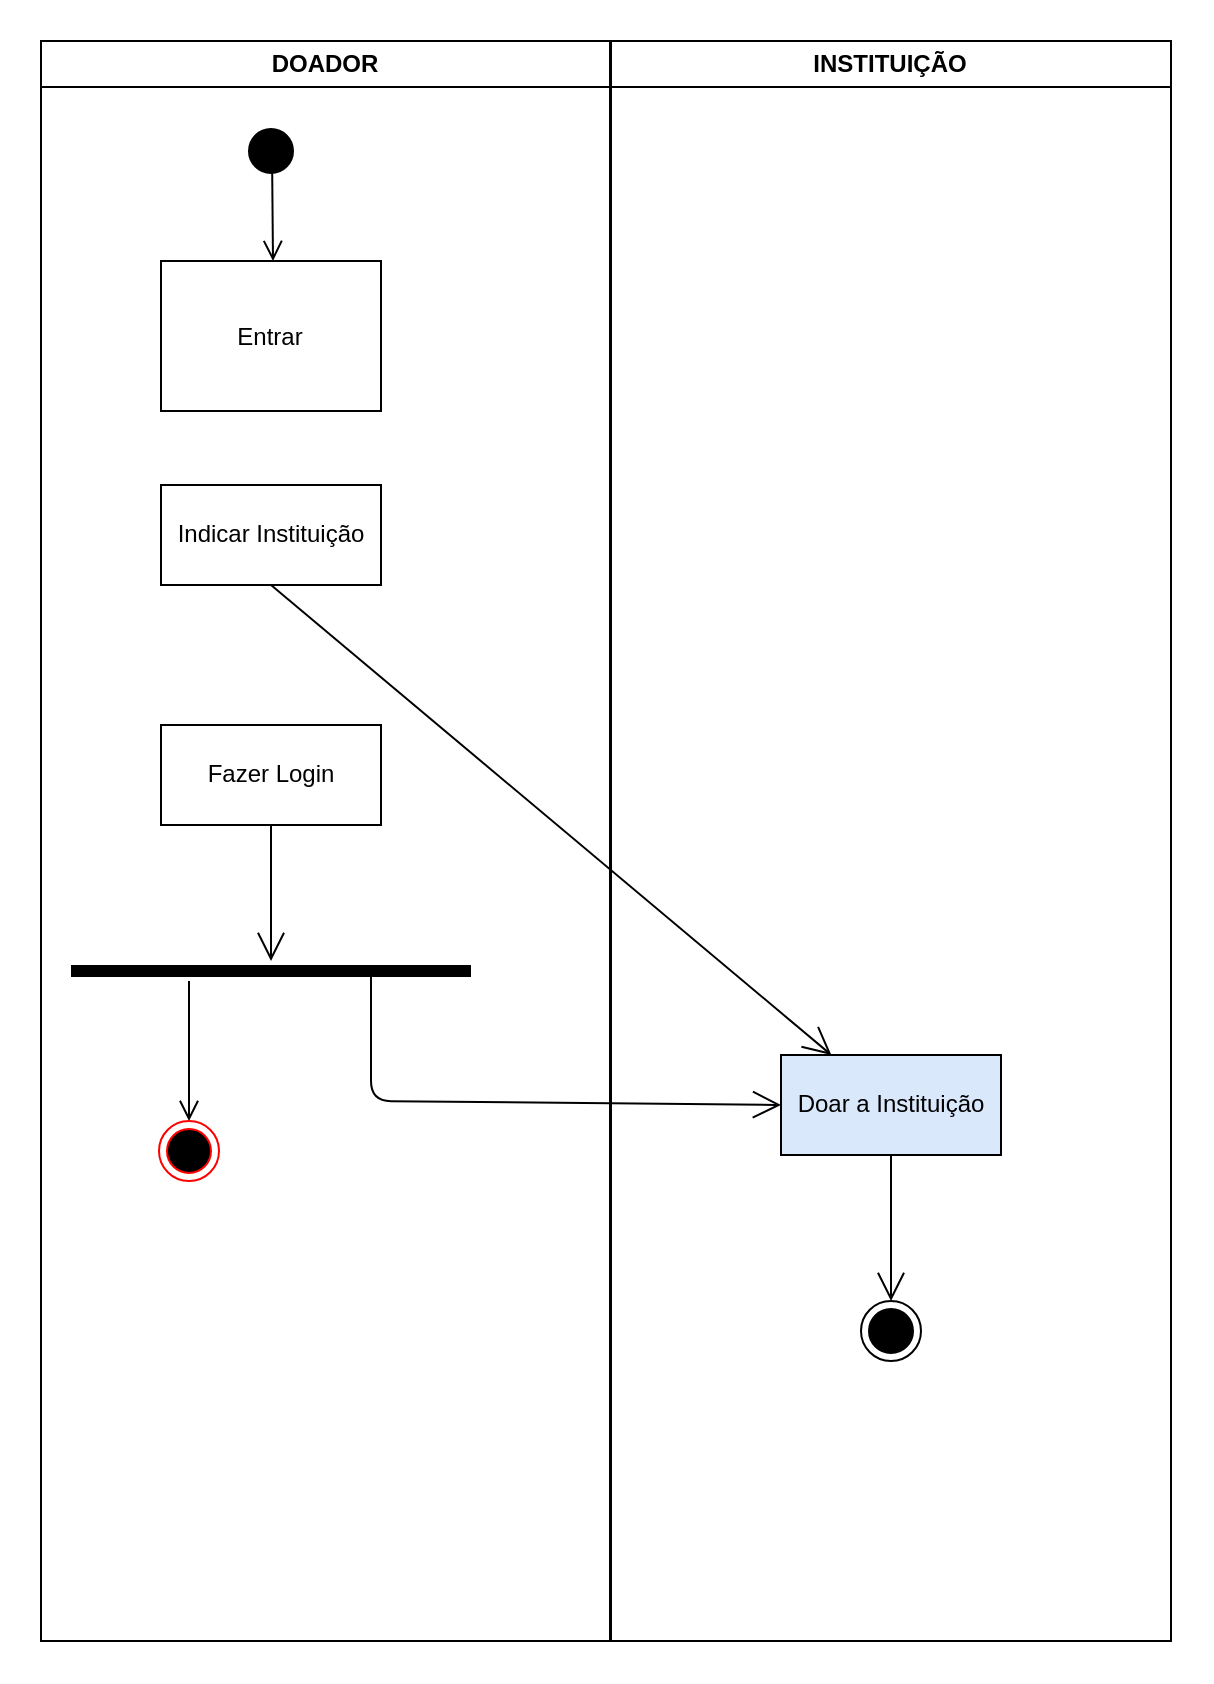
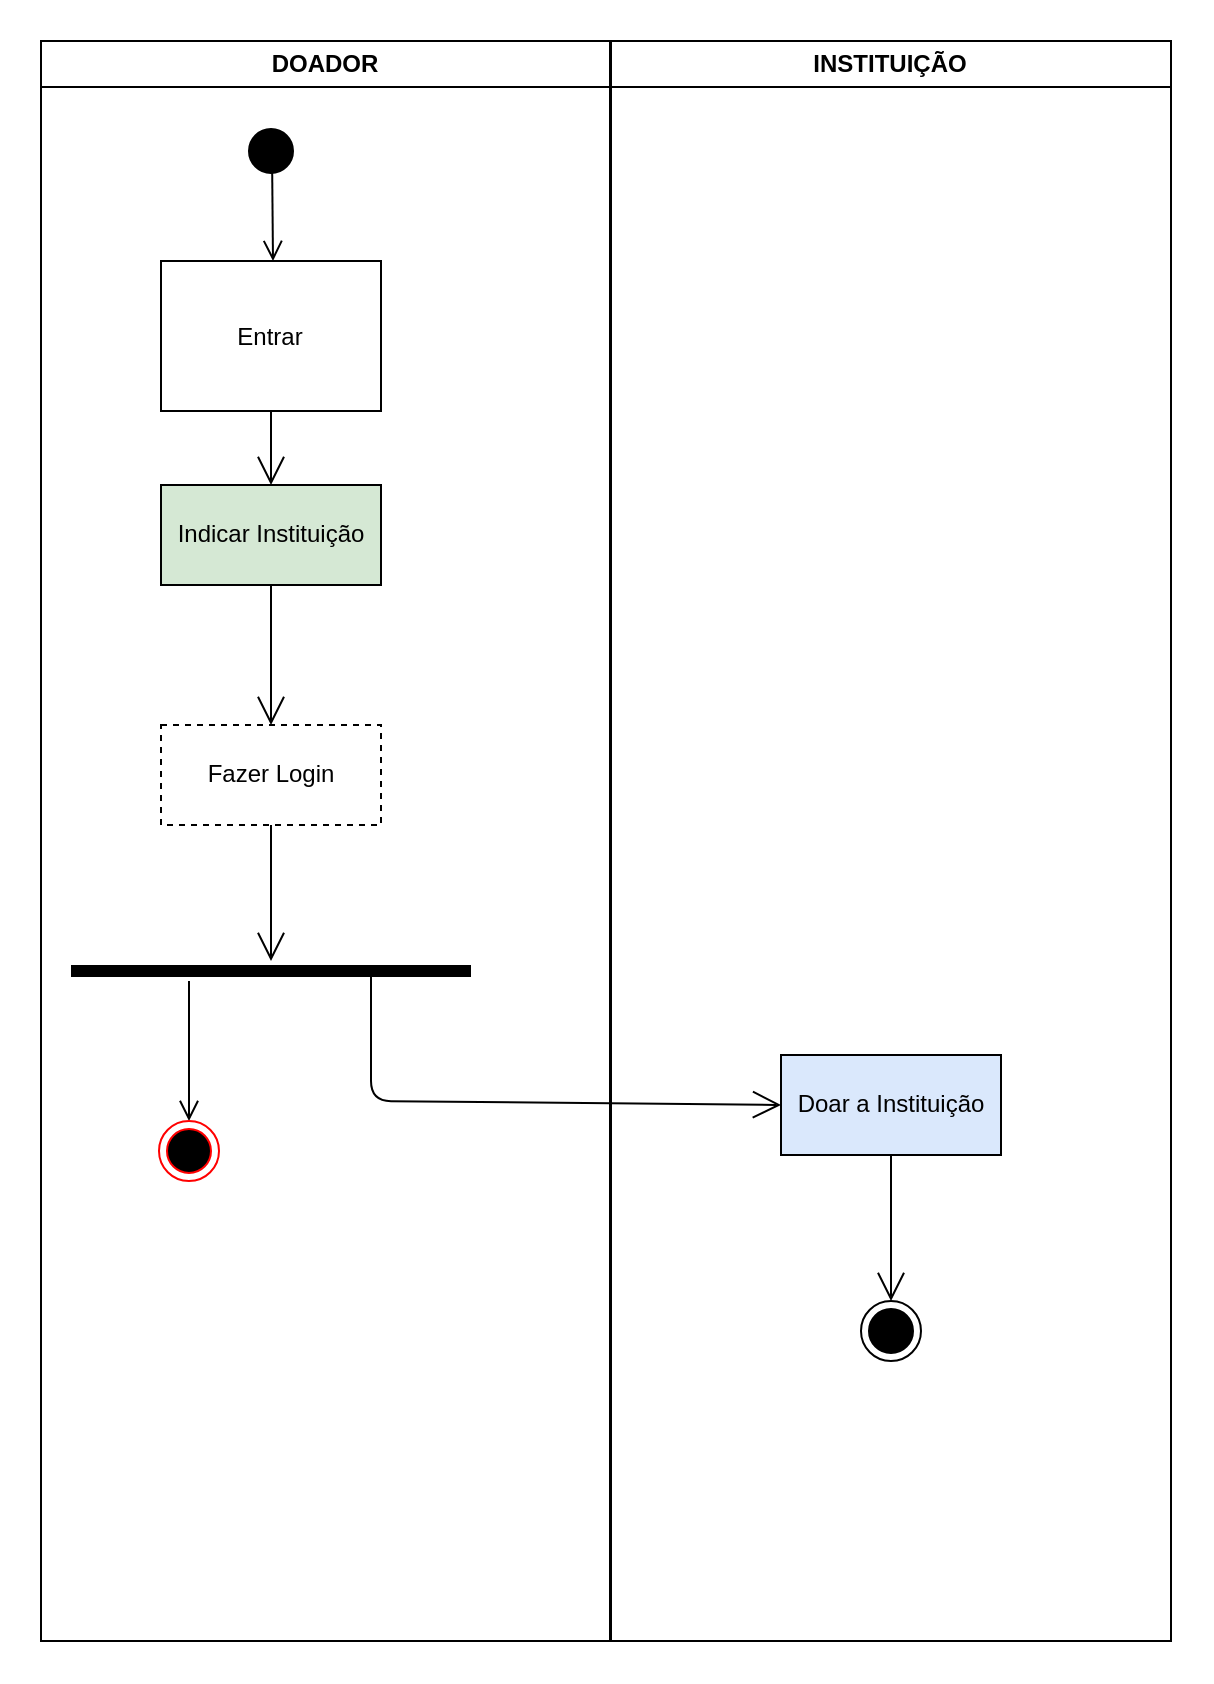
none -> (271, 445)
(271, 535) -> (271, 535)
(438, 725) -> (271, 652)
(271, 775) -> (271, 775)
